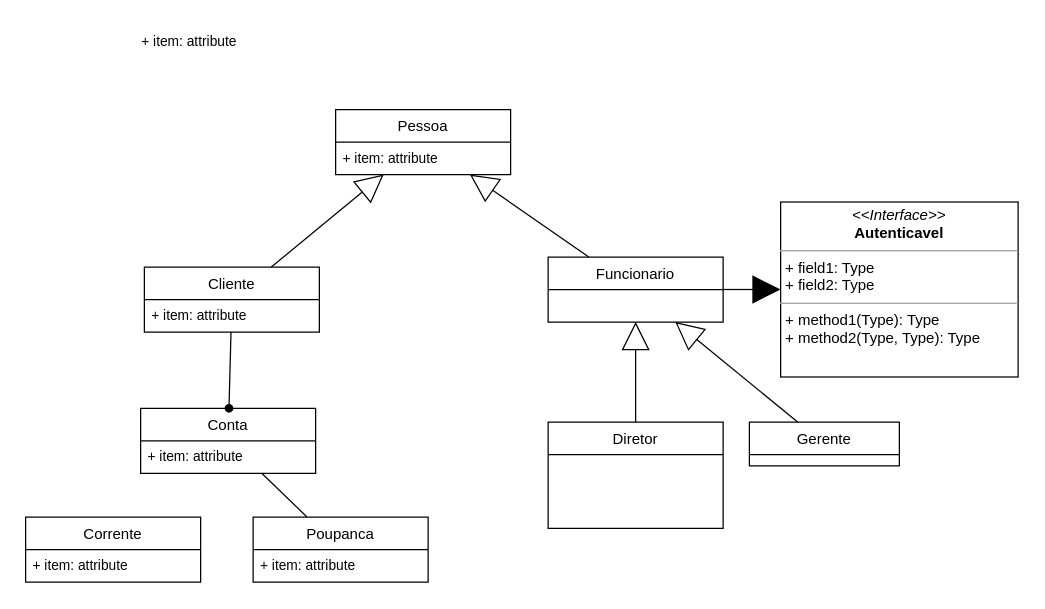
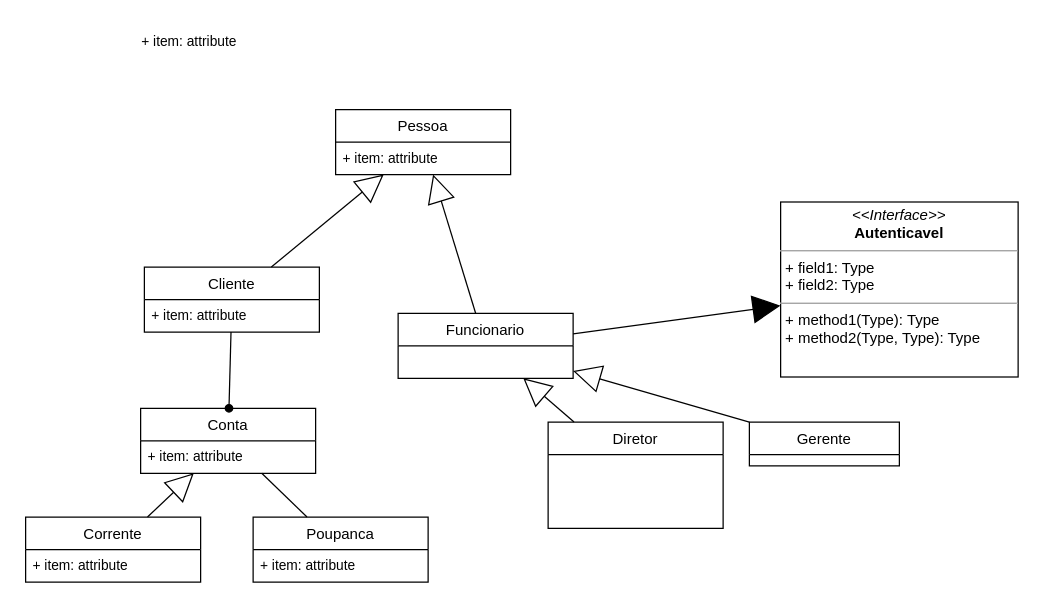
(636, 289) -> (486, 346)
none -> (162, 503)
